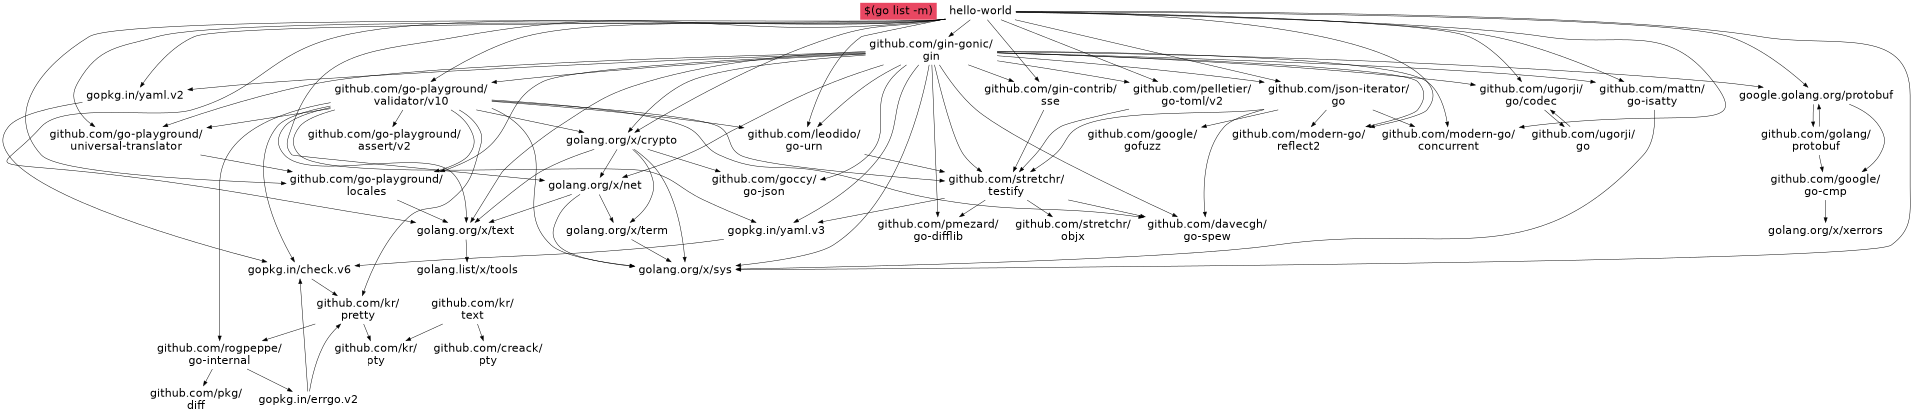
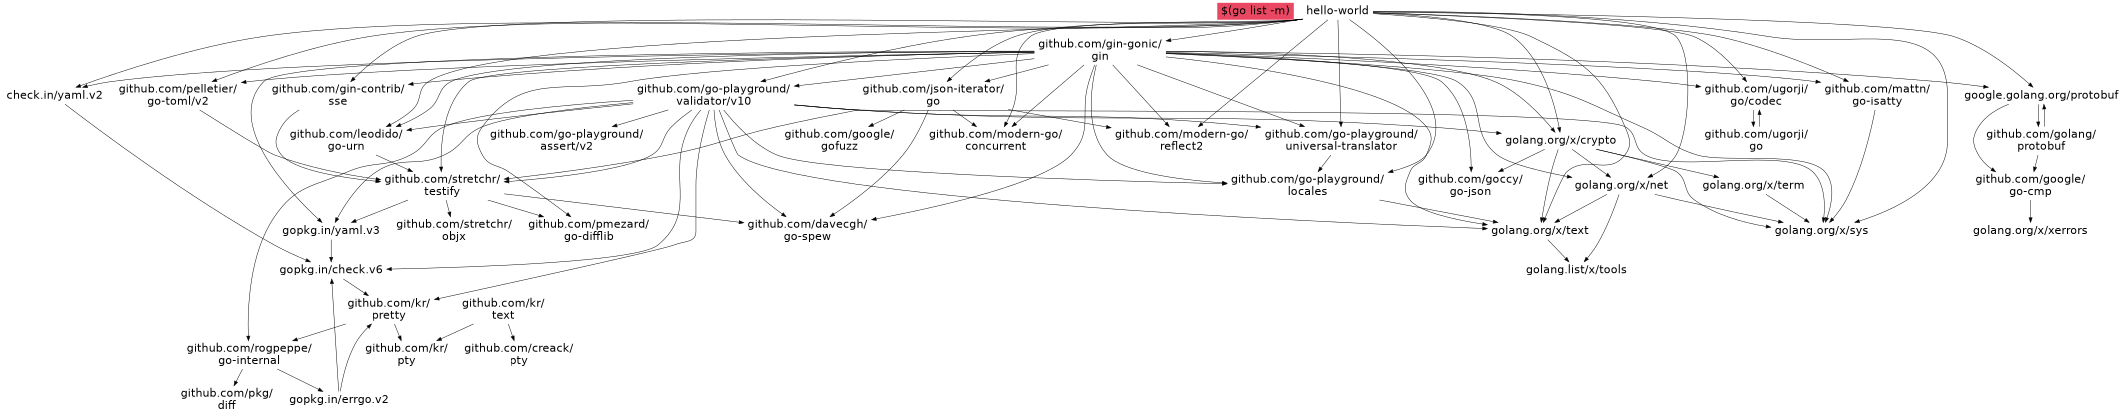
(135, 96) -> (55, 96)
(605, 206) -> (1606, 228)
